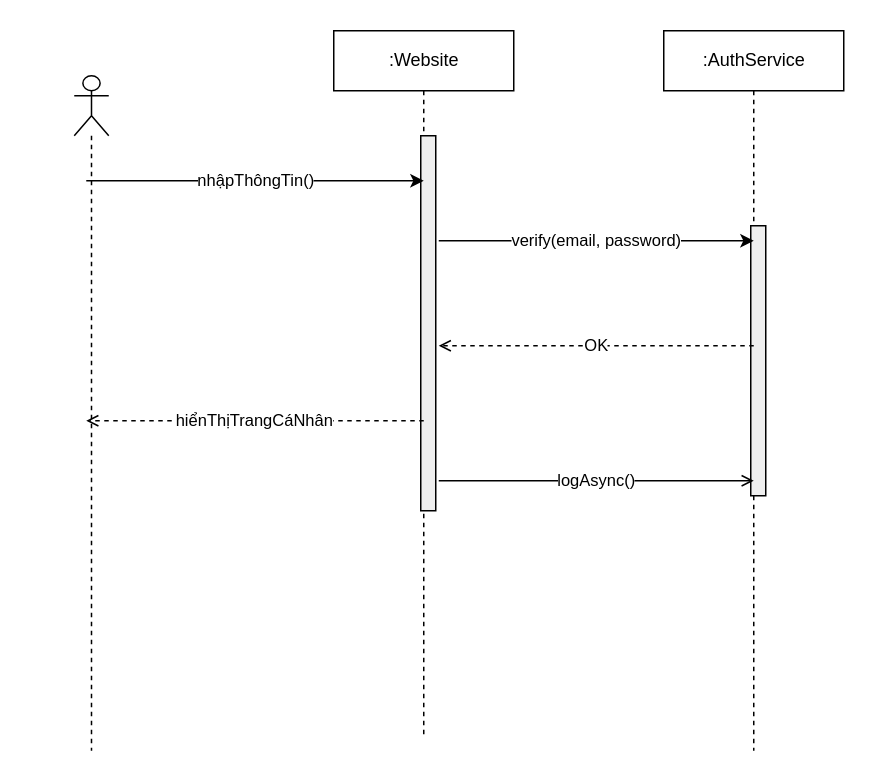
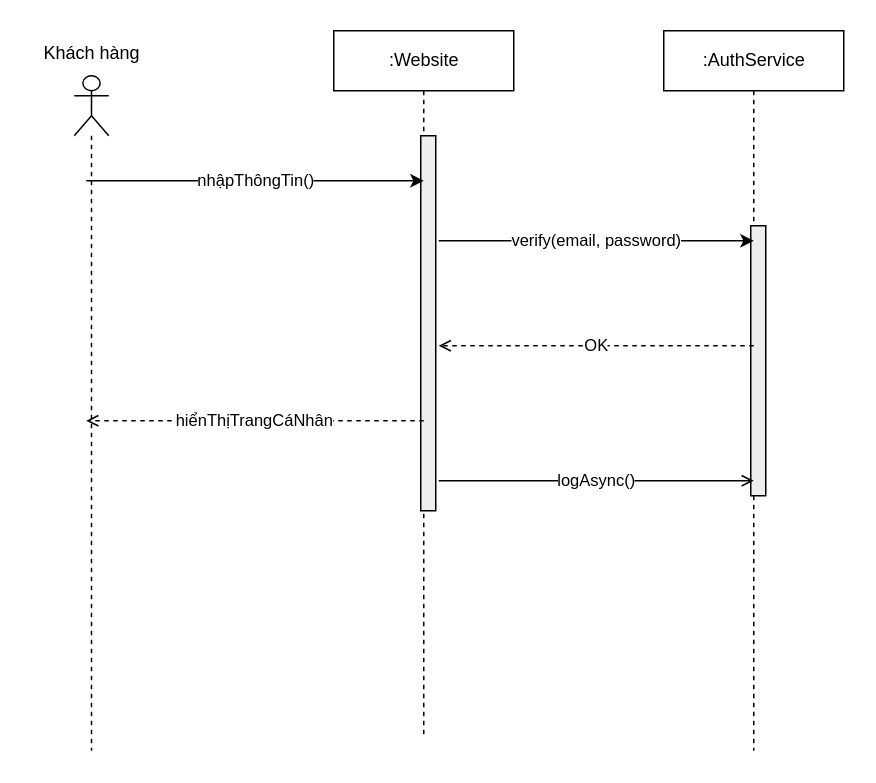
none -> (92, 53)
